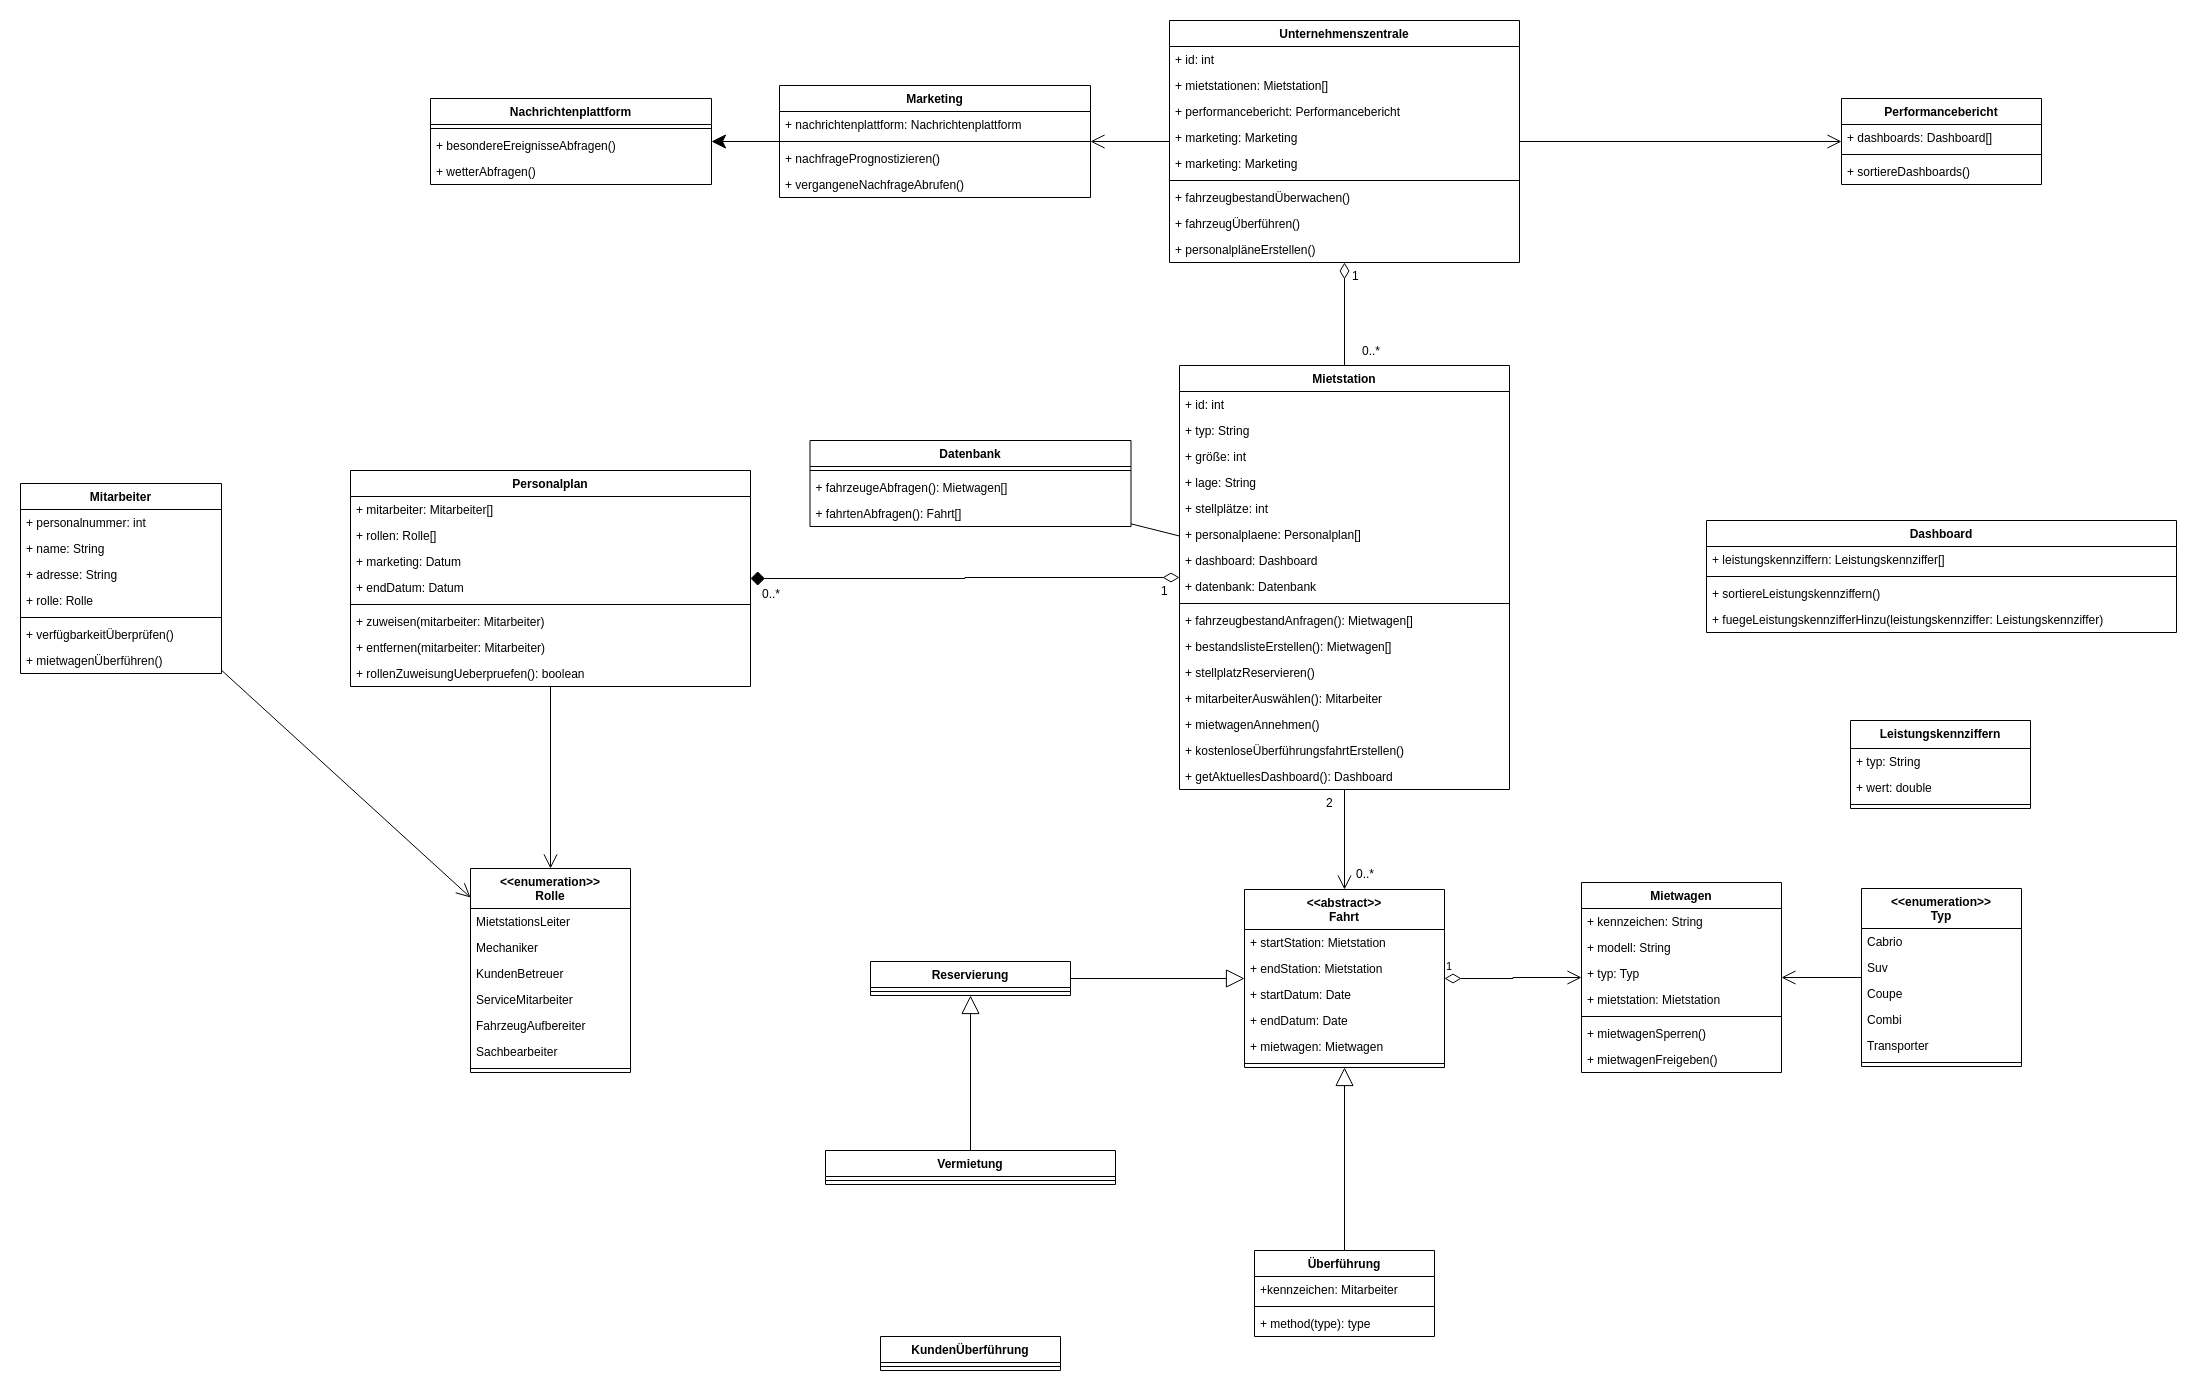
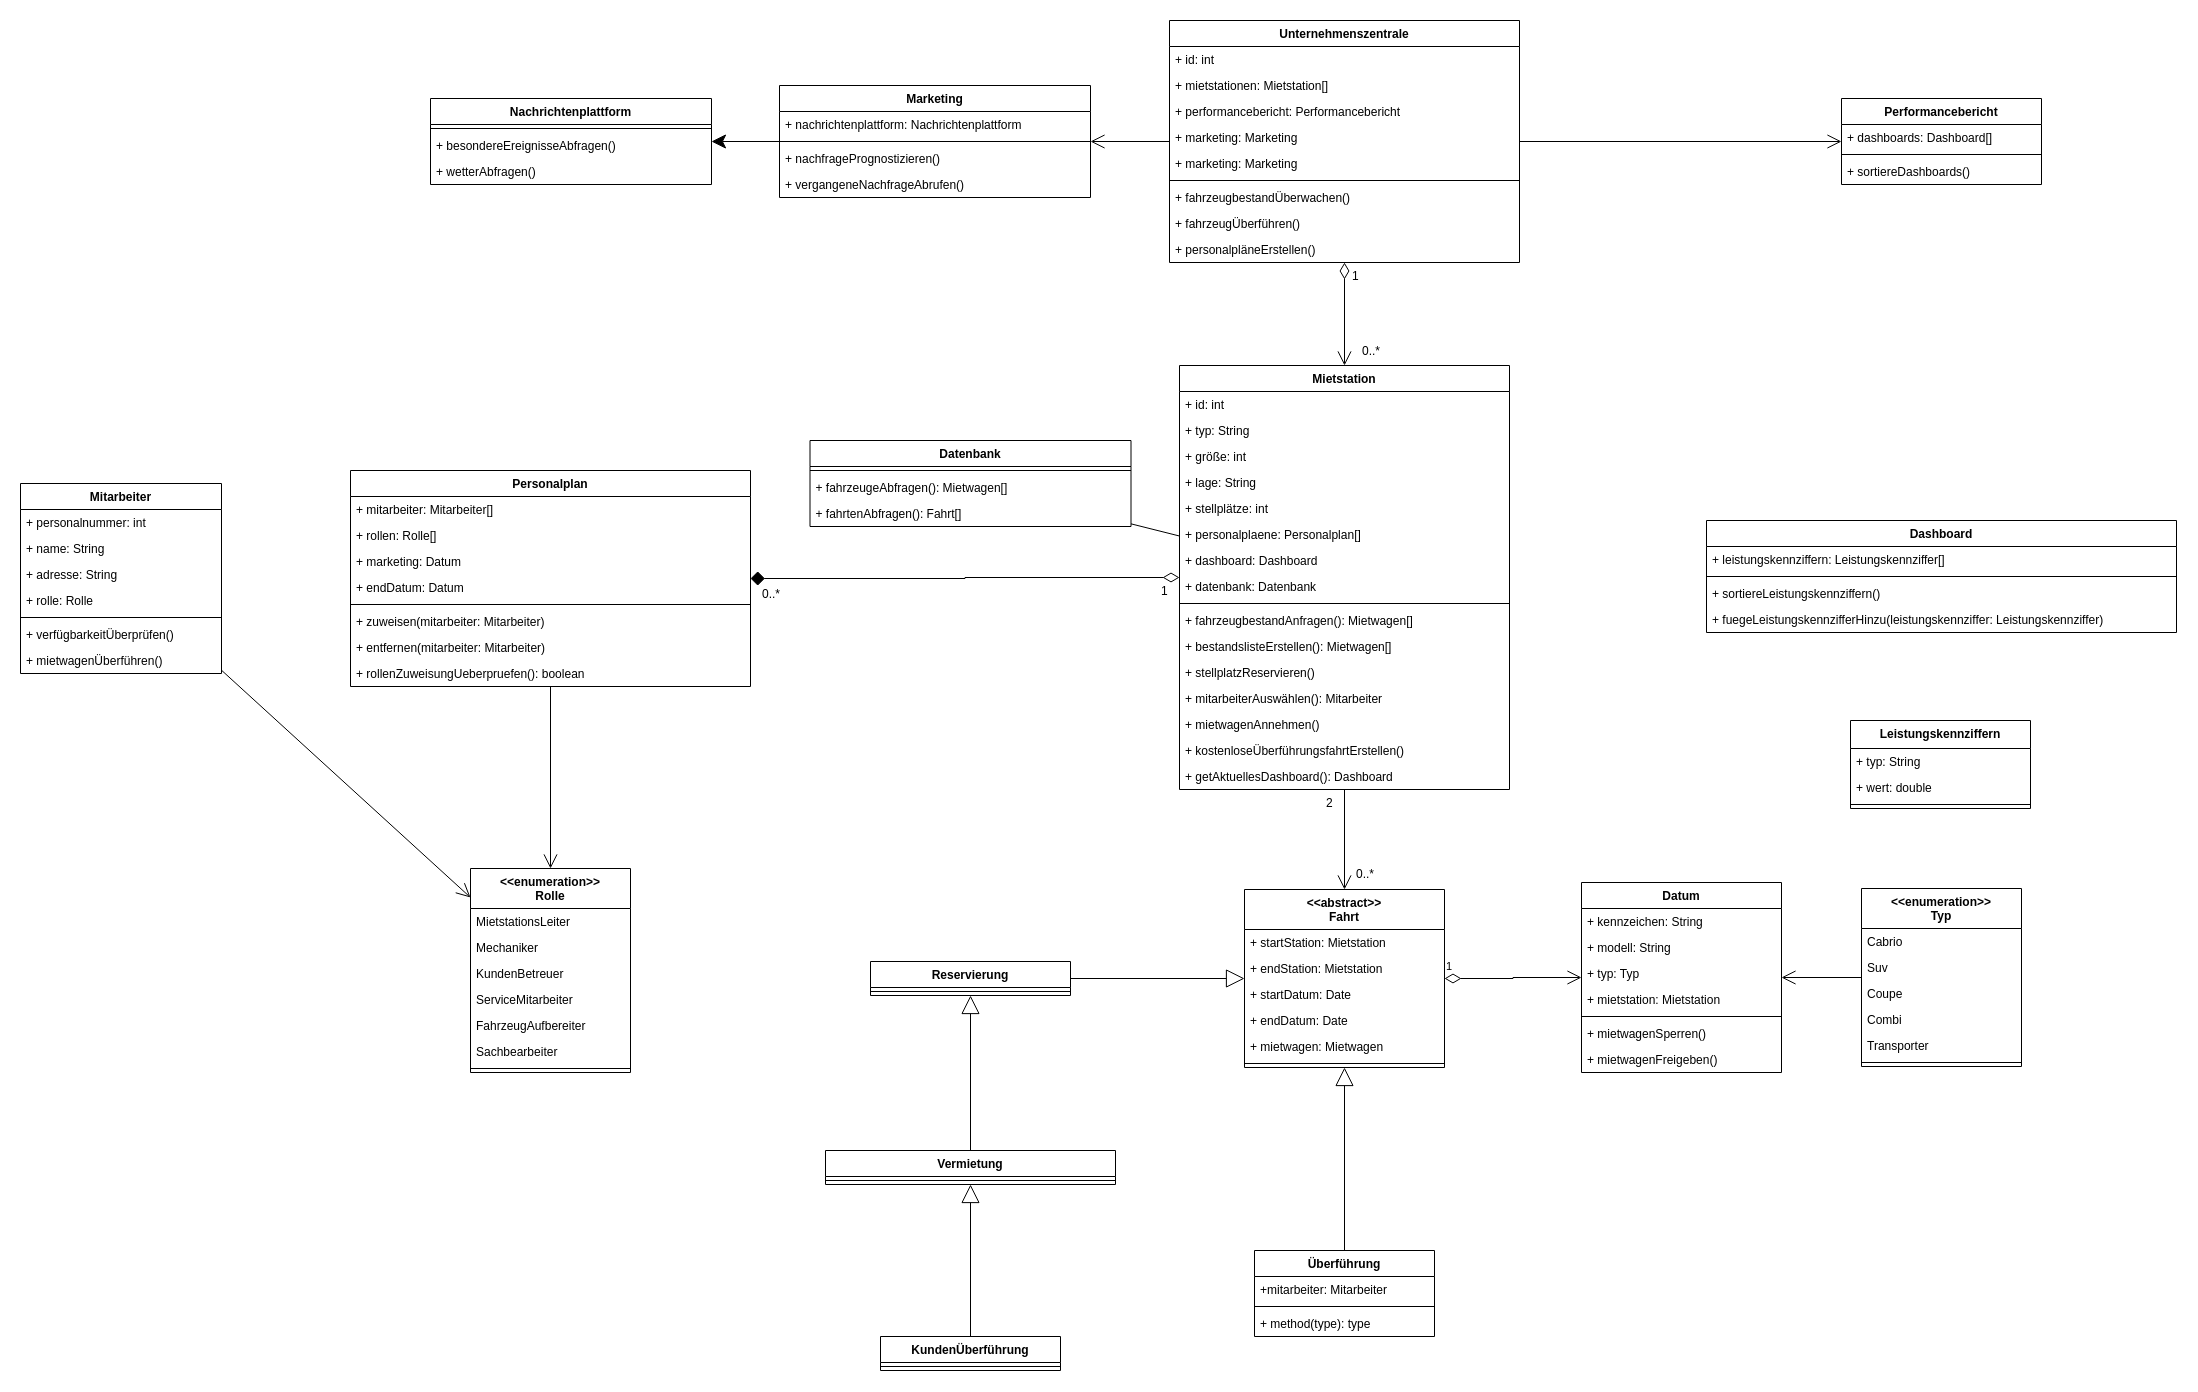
(1345, 360) -> (1345, 360)
(1681, 896) -> (1681, 896)
none -> (971, 1270)
(1336, 1290) -> (1335, 1290)
